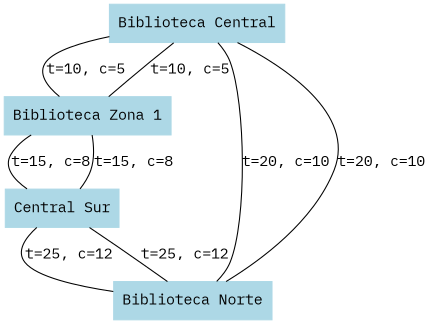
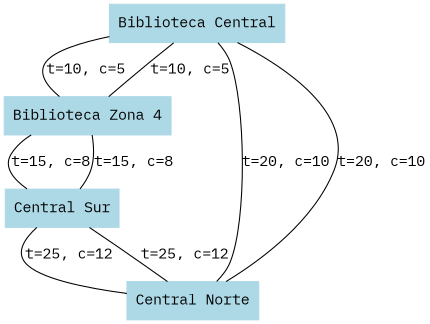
(88, 116) -> (88, 116)
(193, 301) -> (193, 301)
